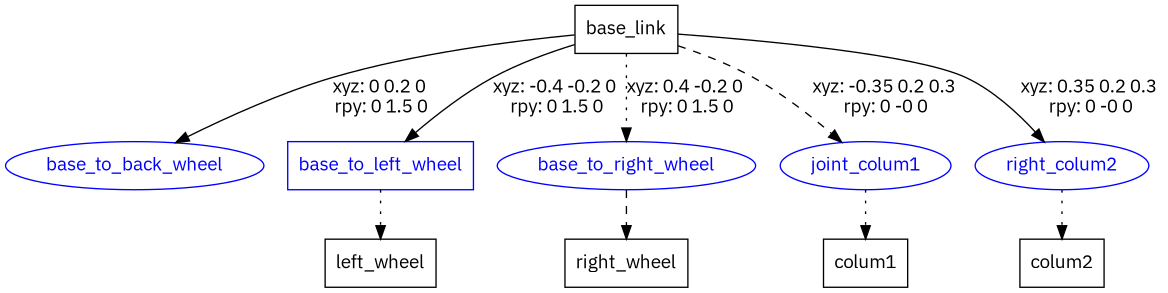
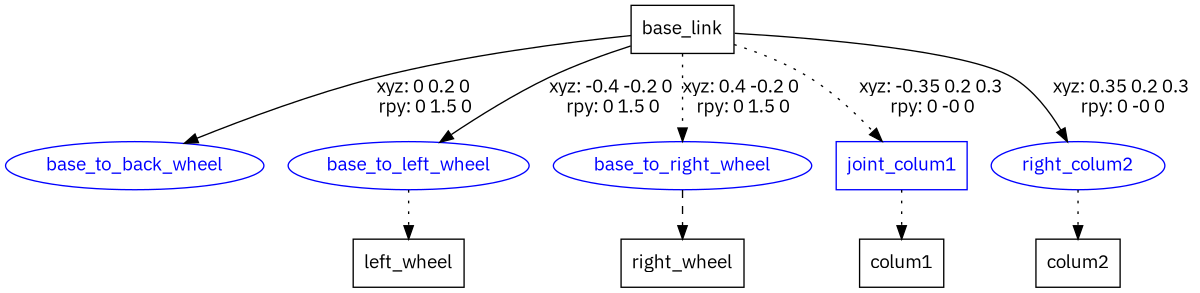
(759, 81) -> (810, 78)
(381, 166) -> (409, 166)
(866, 166) -> (902, 166)
